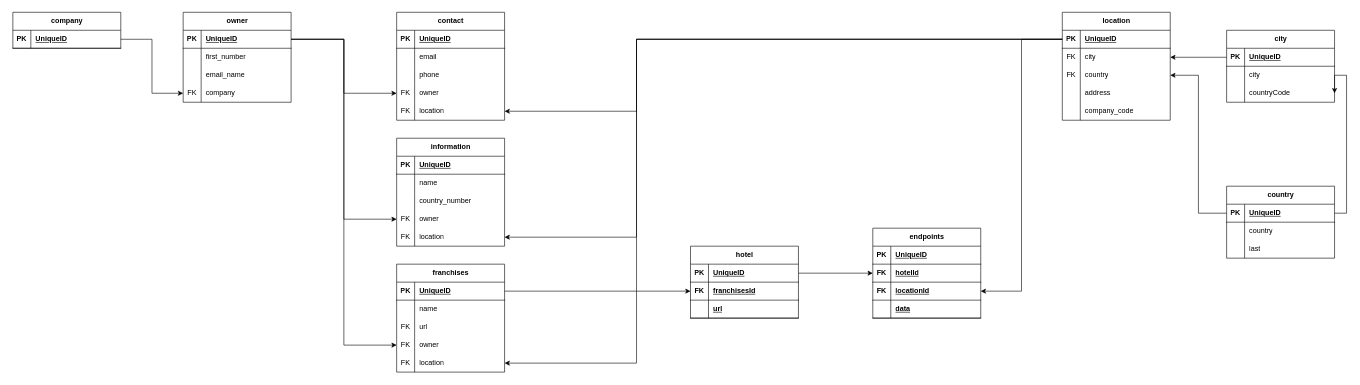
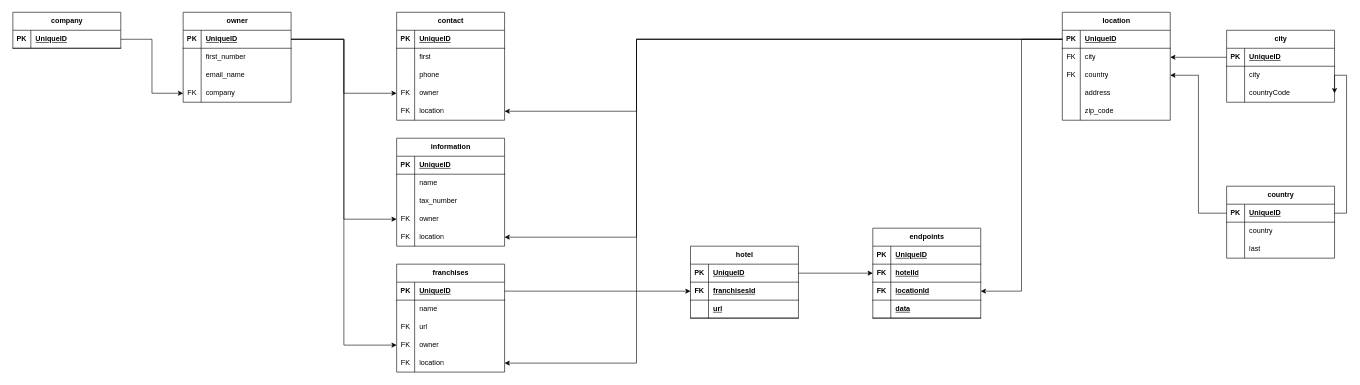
(427, 57) -> (428, 57)
(1109, 111) -> (1100, 111)
(447, 201) -> (439, 201)
